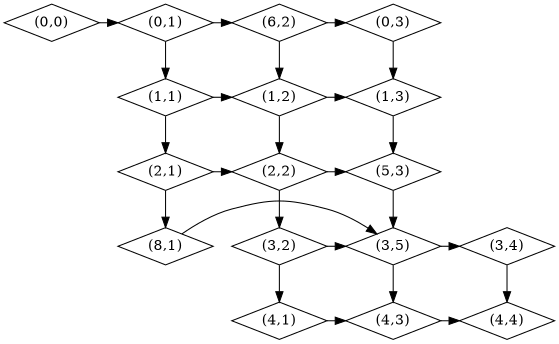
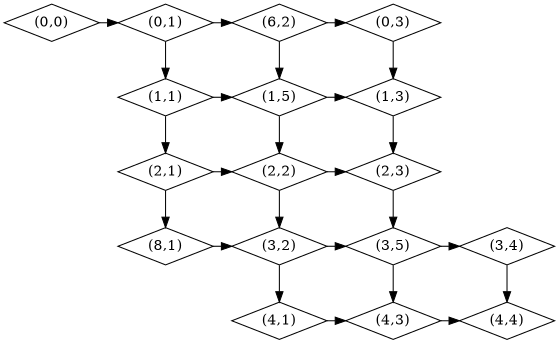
(279, 97) -> (279, 97)
(393, 172) -> (393, 172)
(269, 201) -> (217, 246)
